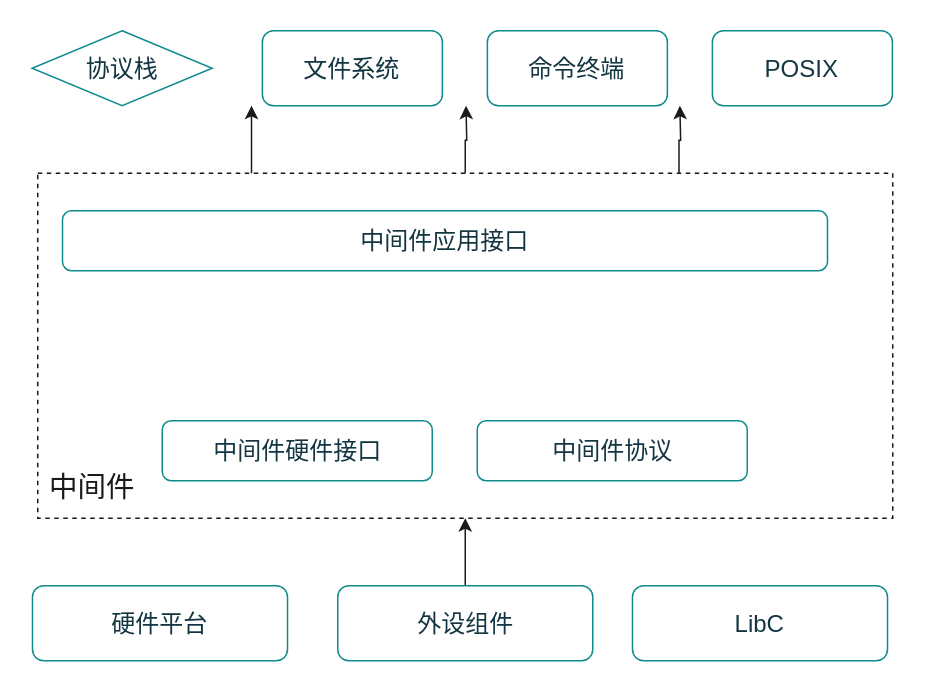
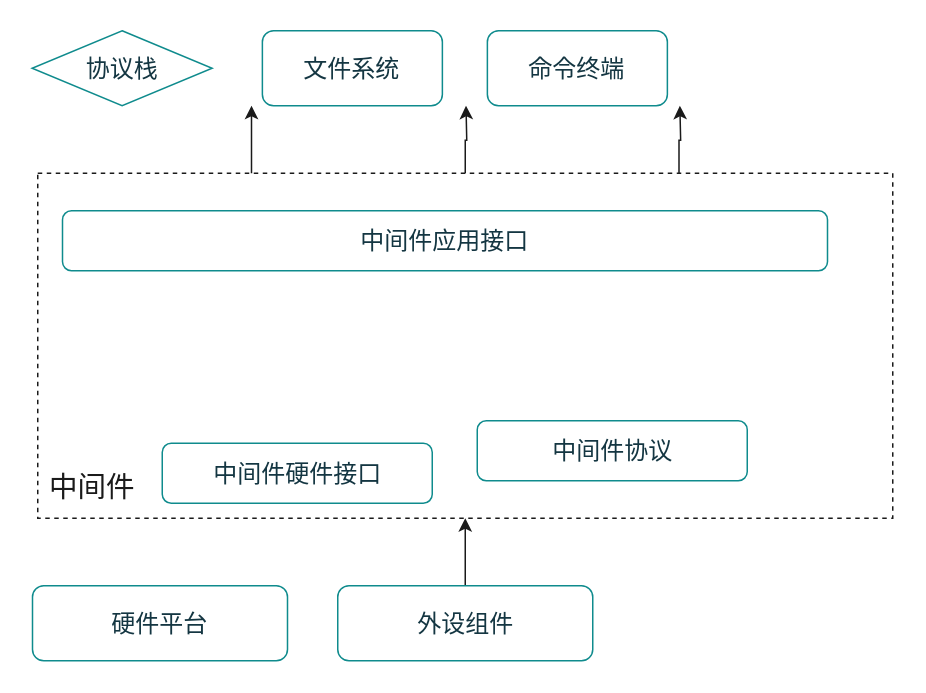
(802, 68) -> none
(297, 451) -> (297, 473)
(760, 623) -> none
